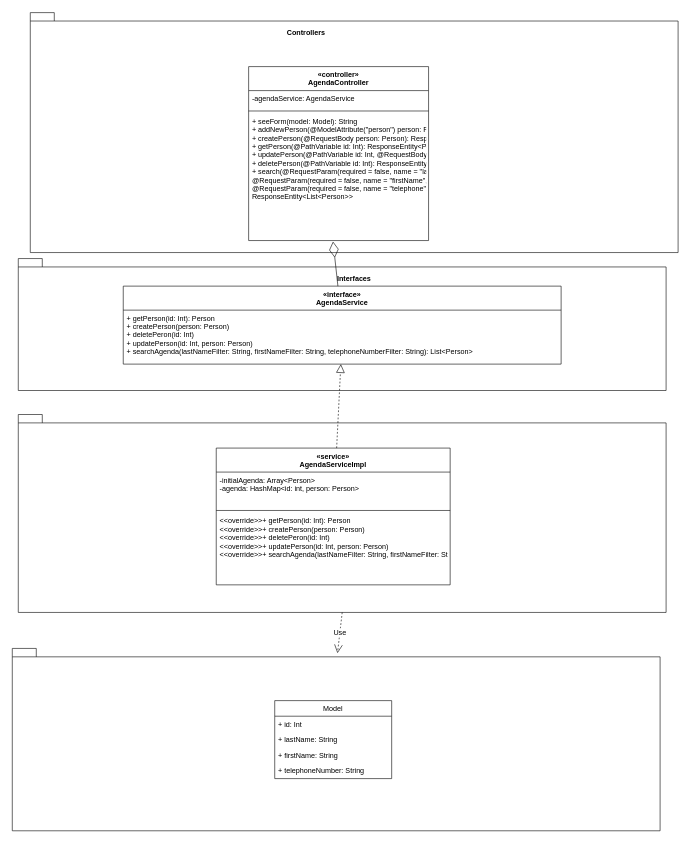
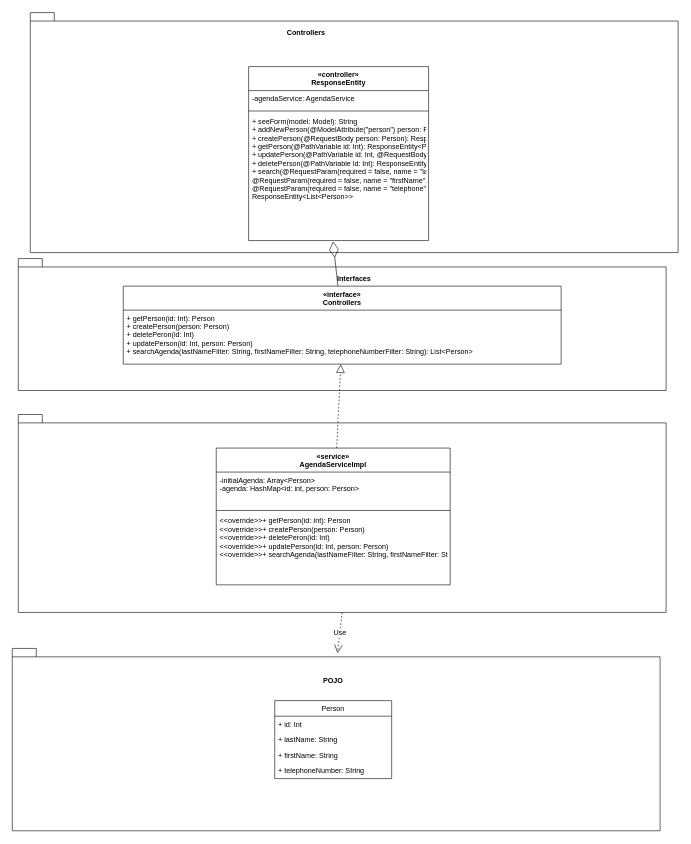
(338, 74) -> (338, 74)
(342, 294) -> (342, 294)
none -> (333, 680)
(333, 709) -> (333, 709)
